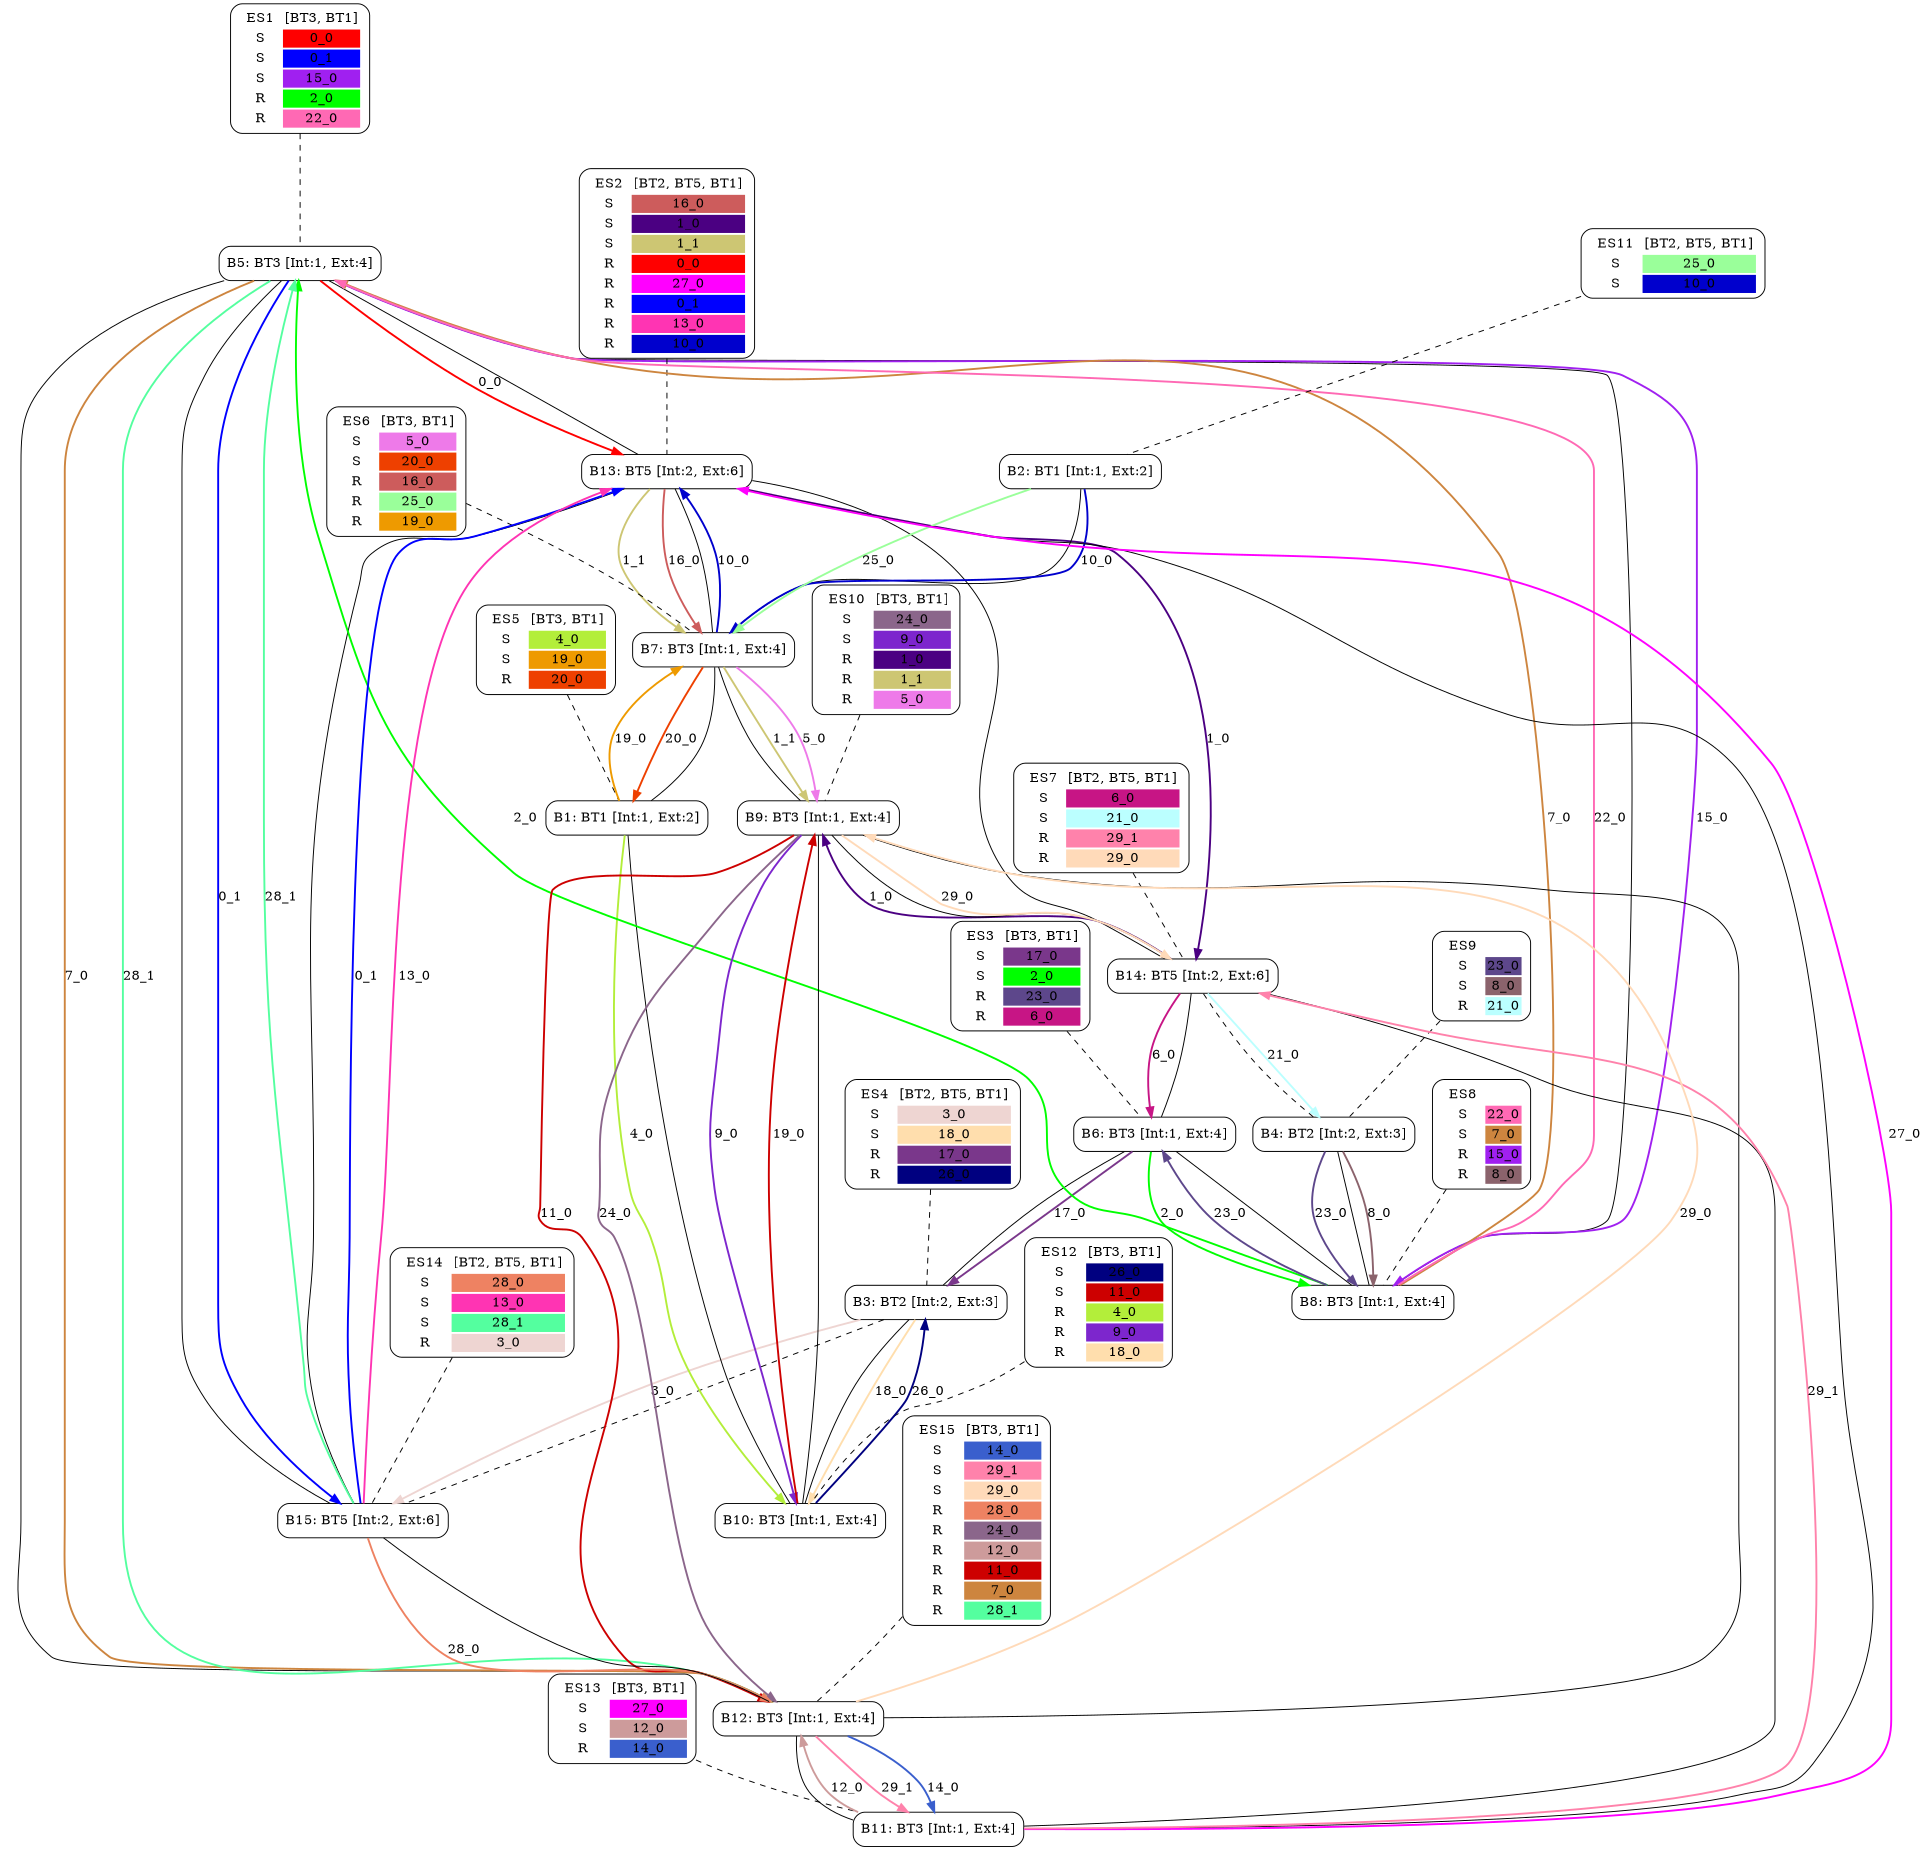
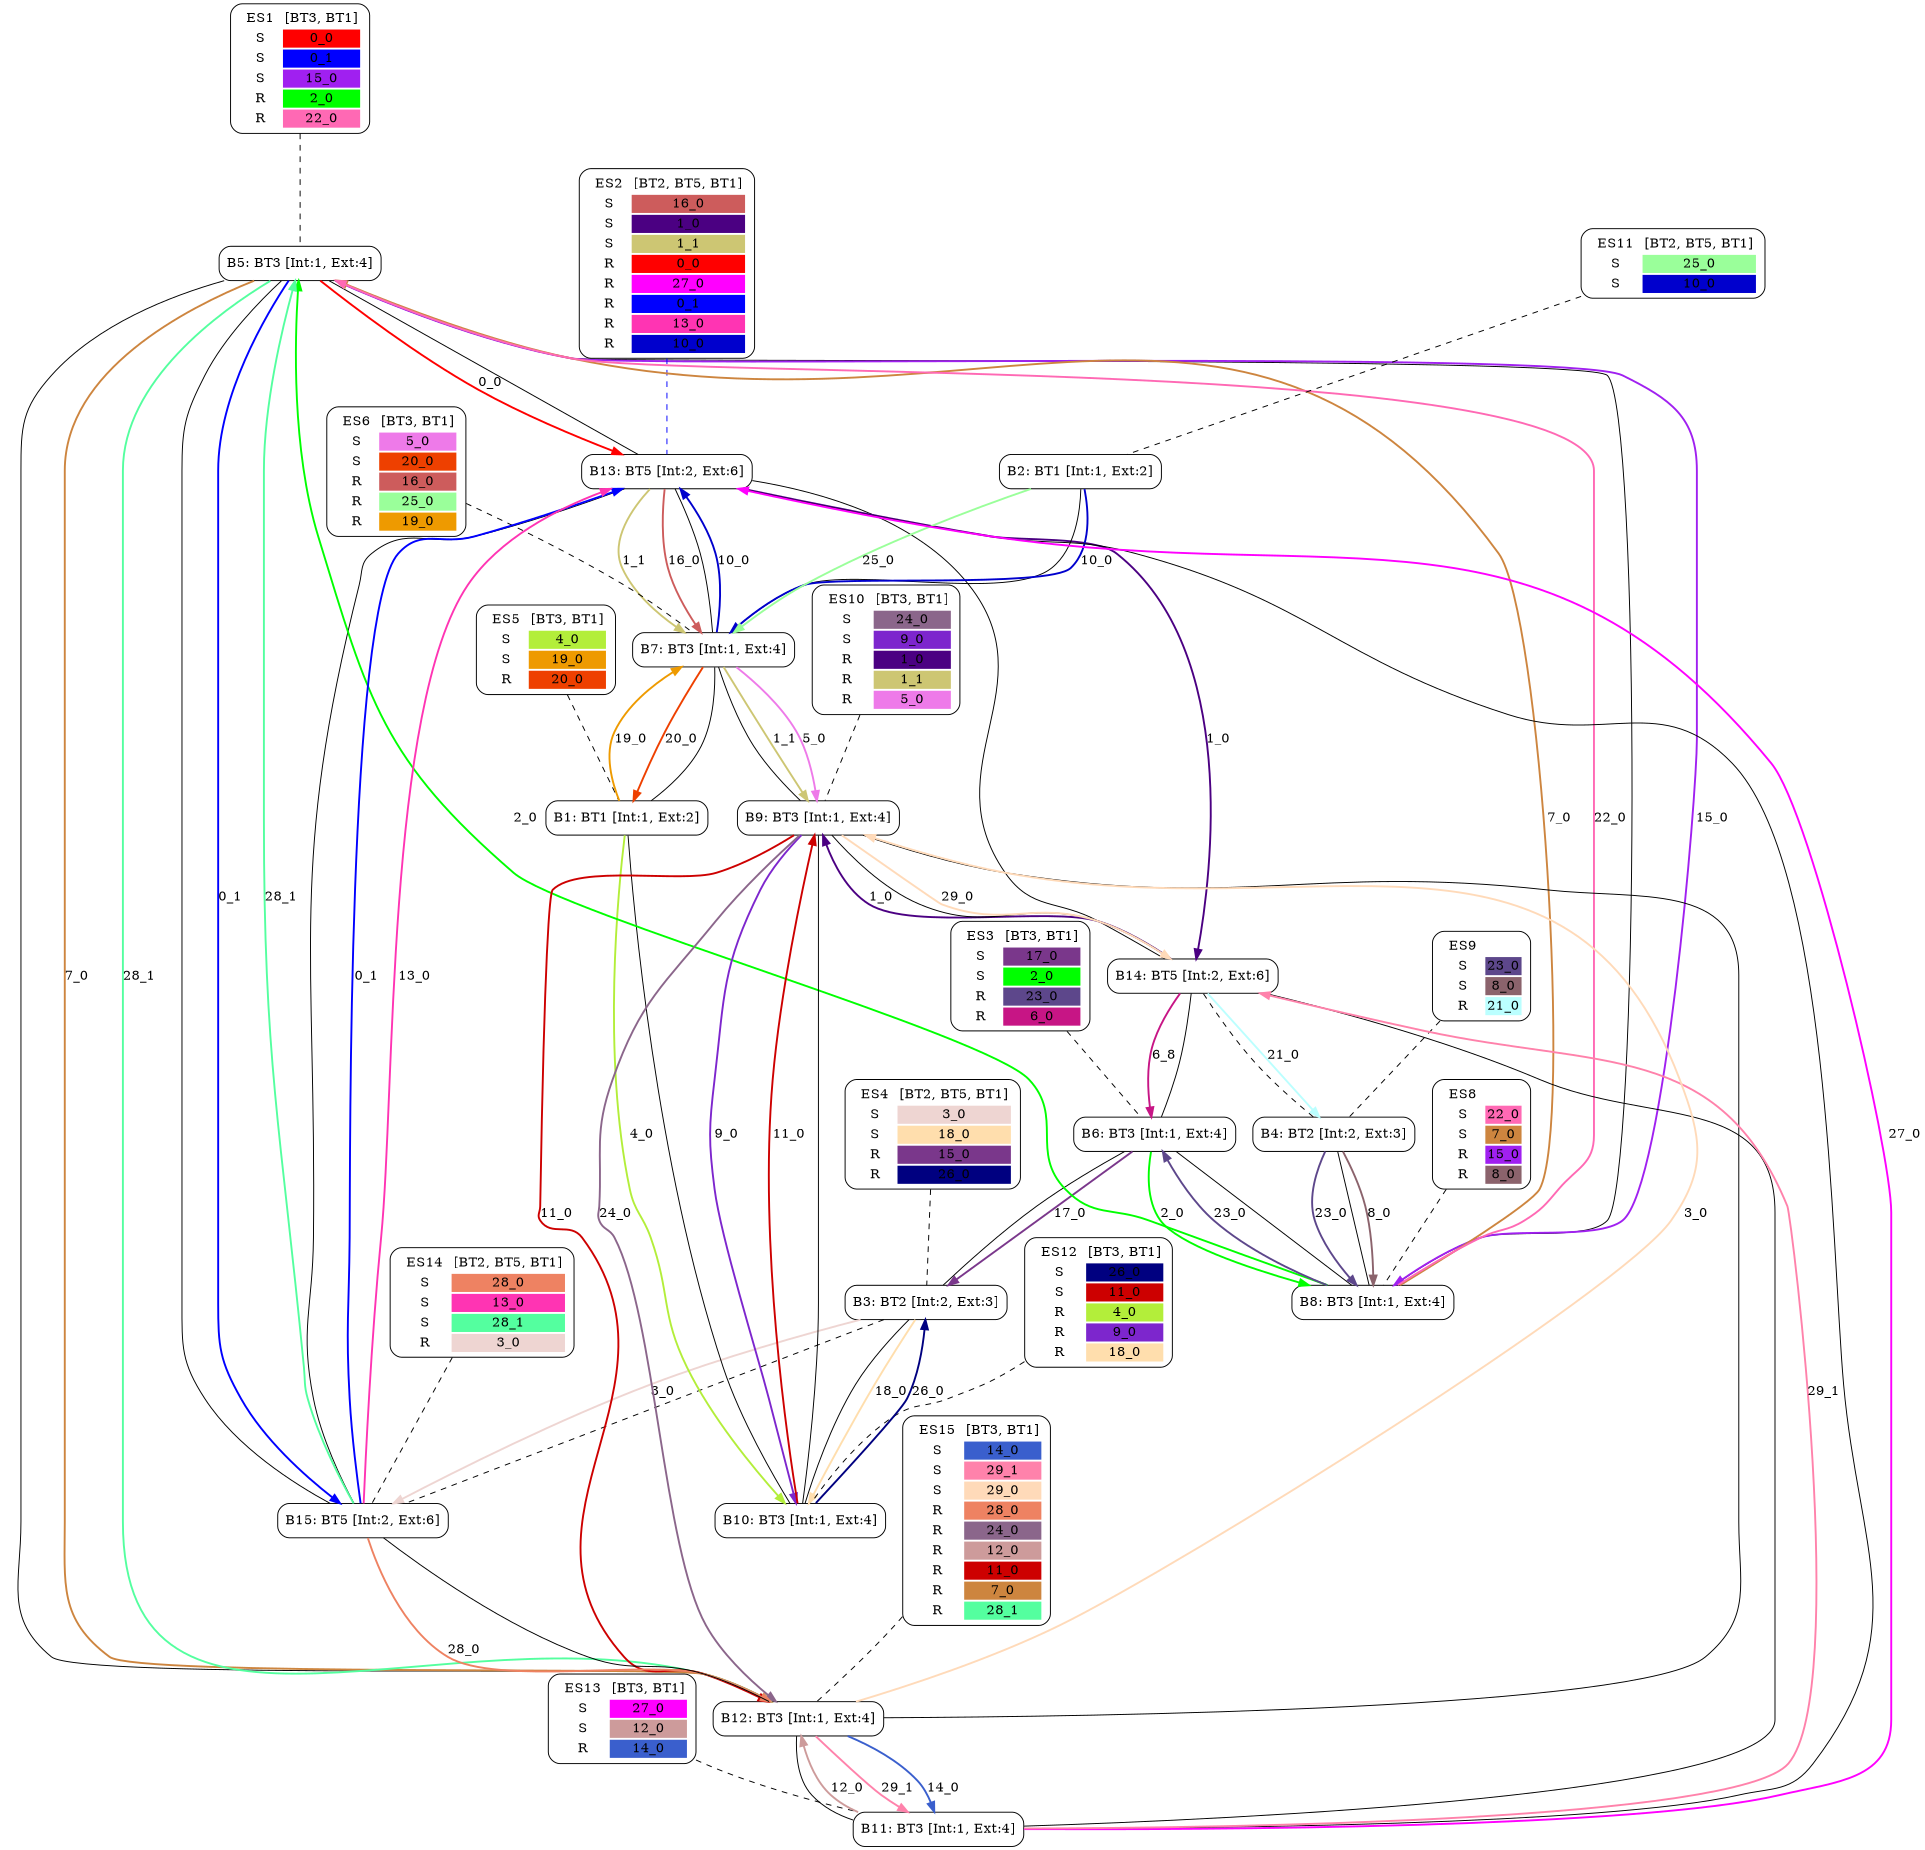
(667, 406) -> (667, 406)
(1101, 818) -> none
(1164, 1055) -> (1164, 1055)
(789, 1134) -> (789, 1134)
(954, 1154) -> (954, 1154)
(1696, 1213) -> (1696, 1213)
